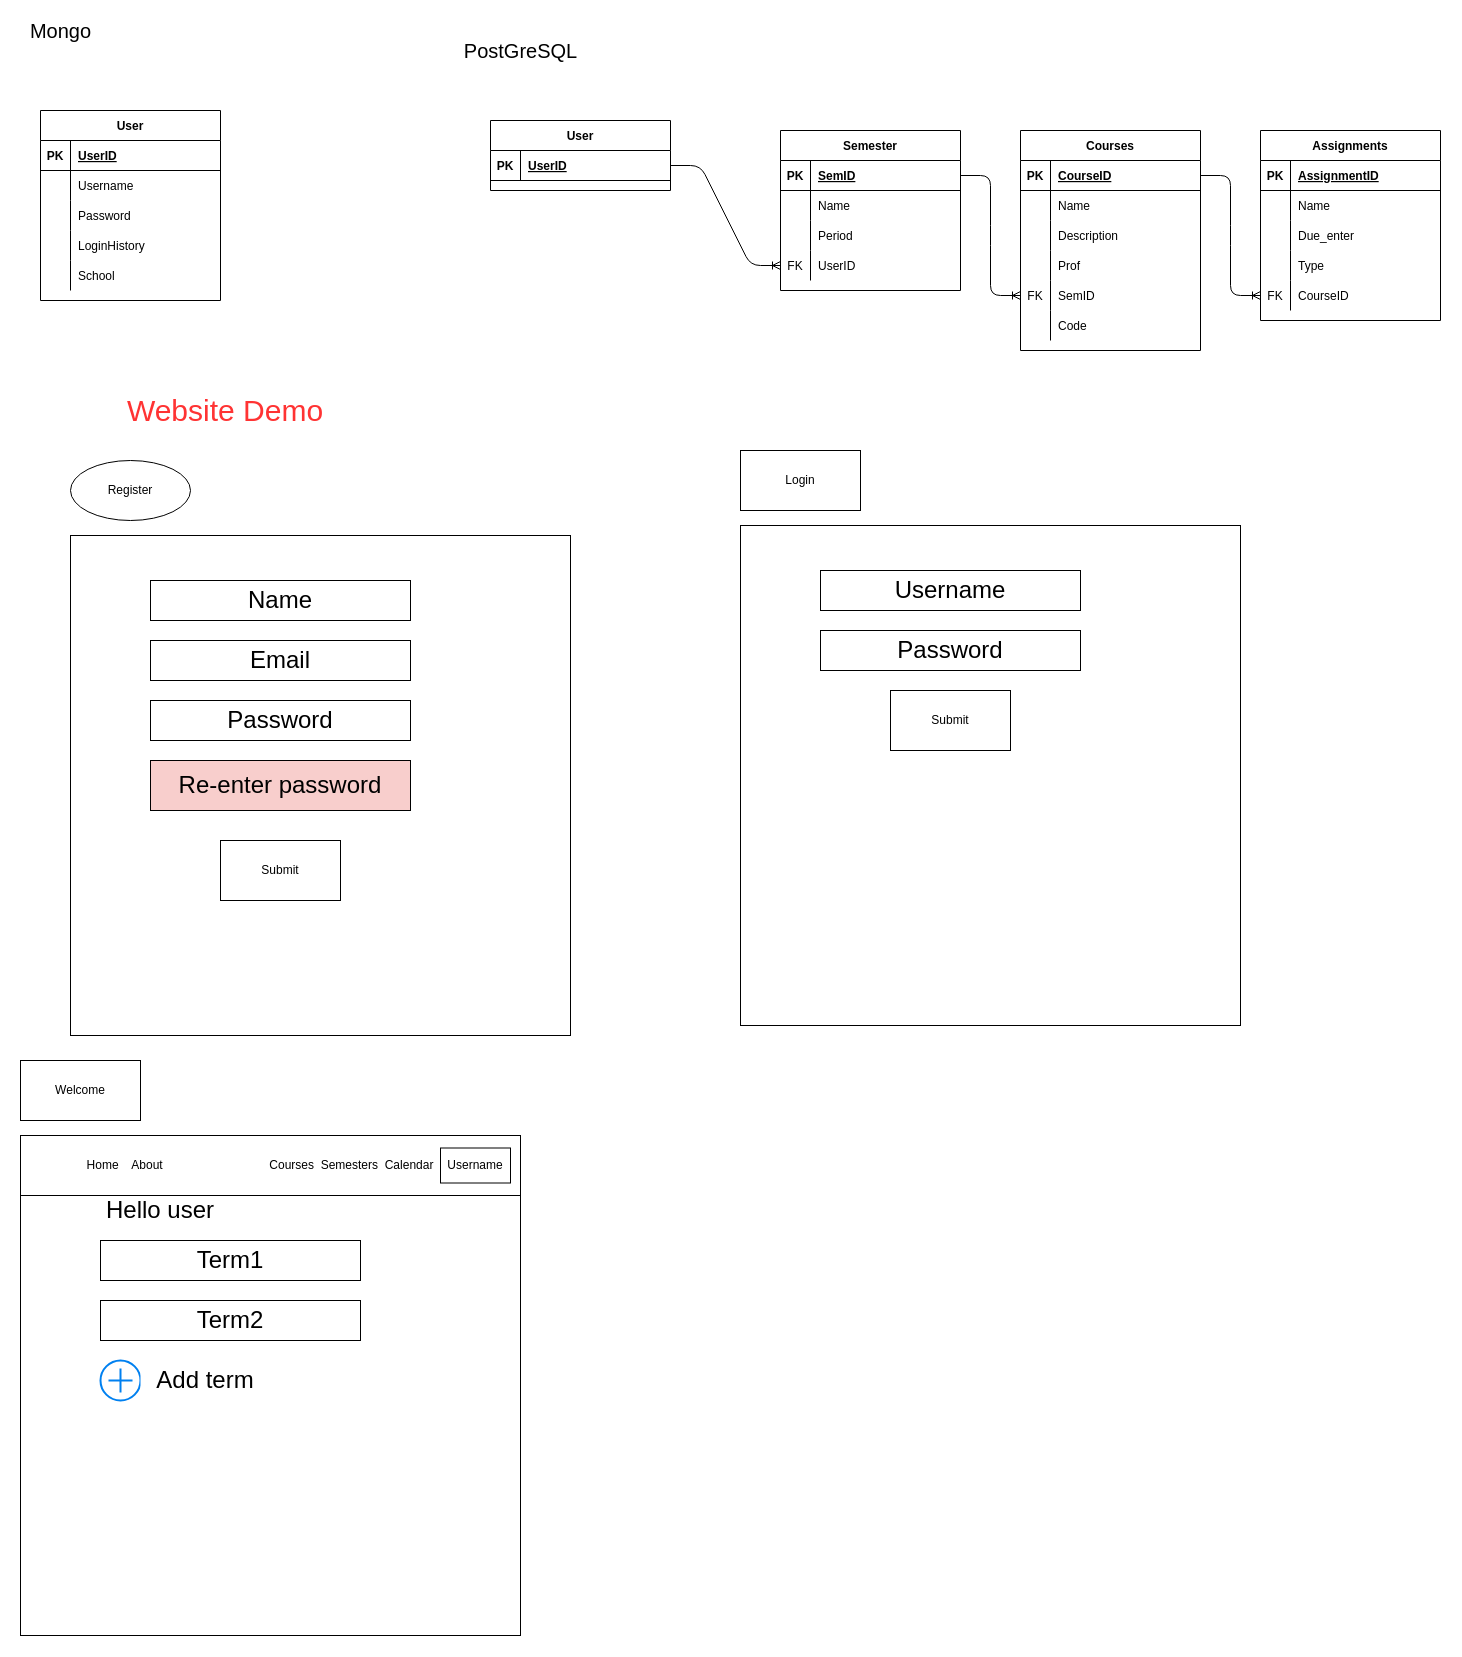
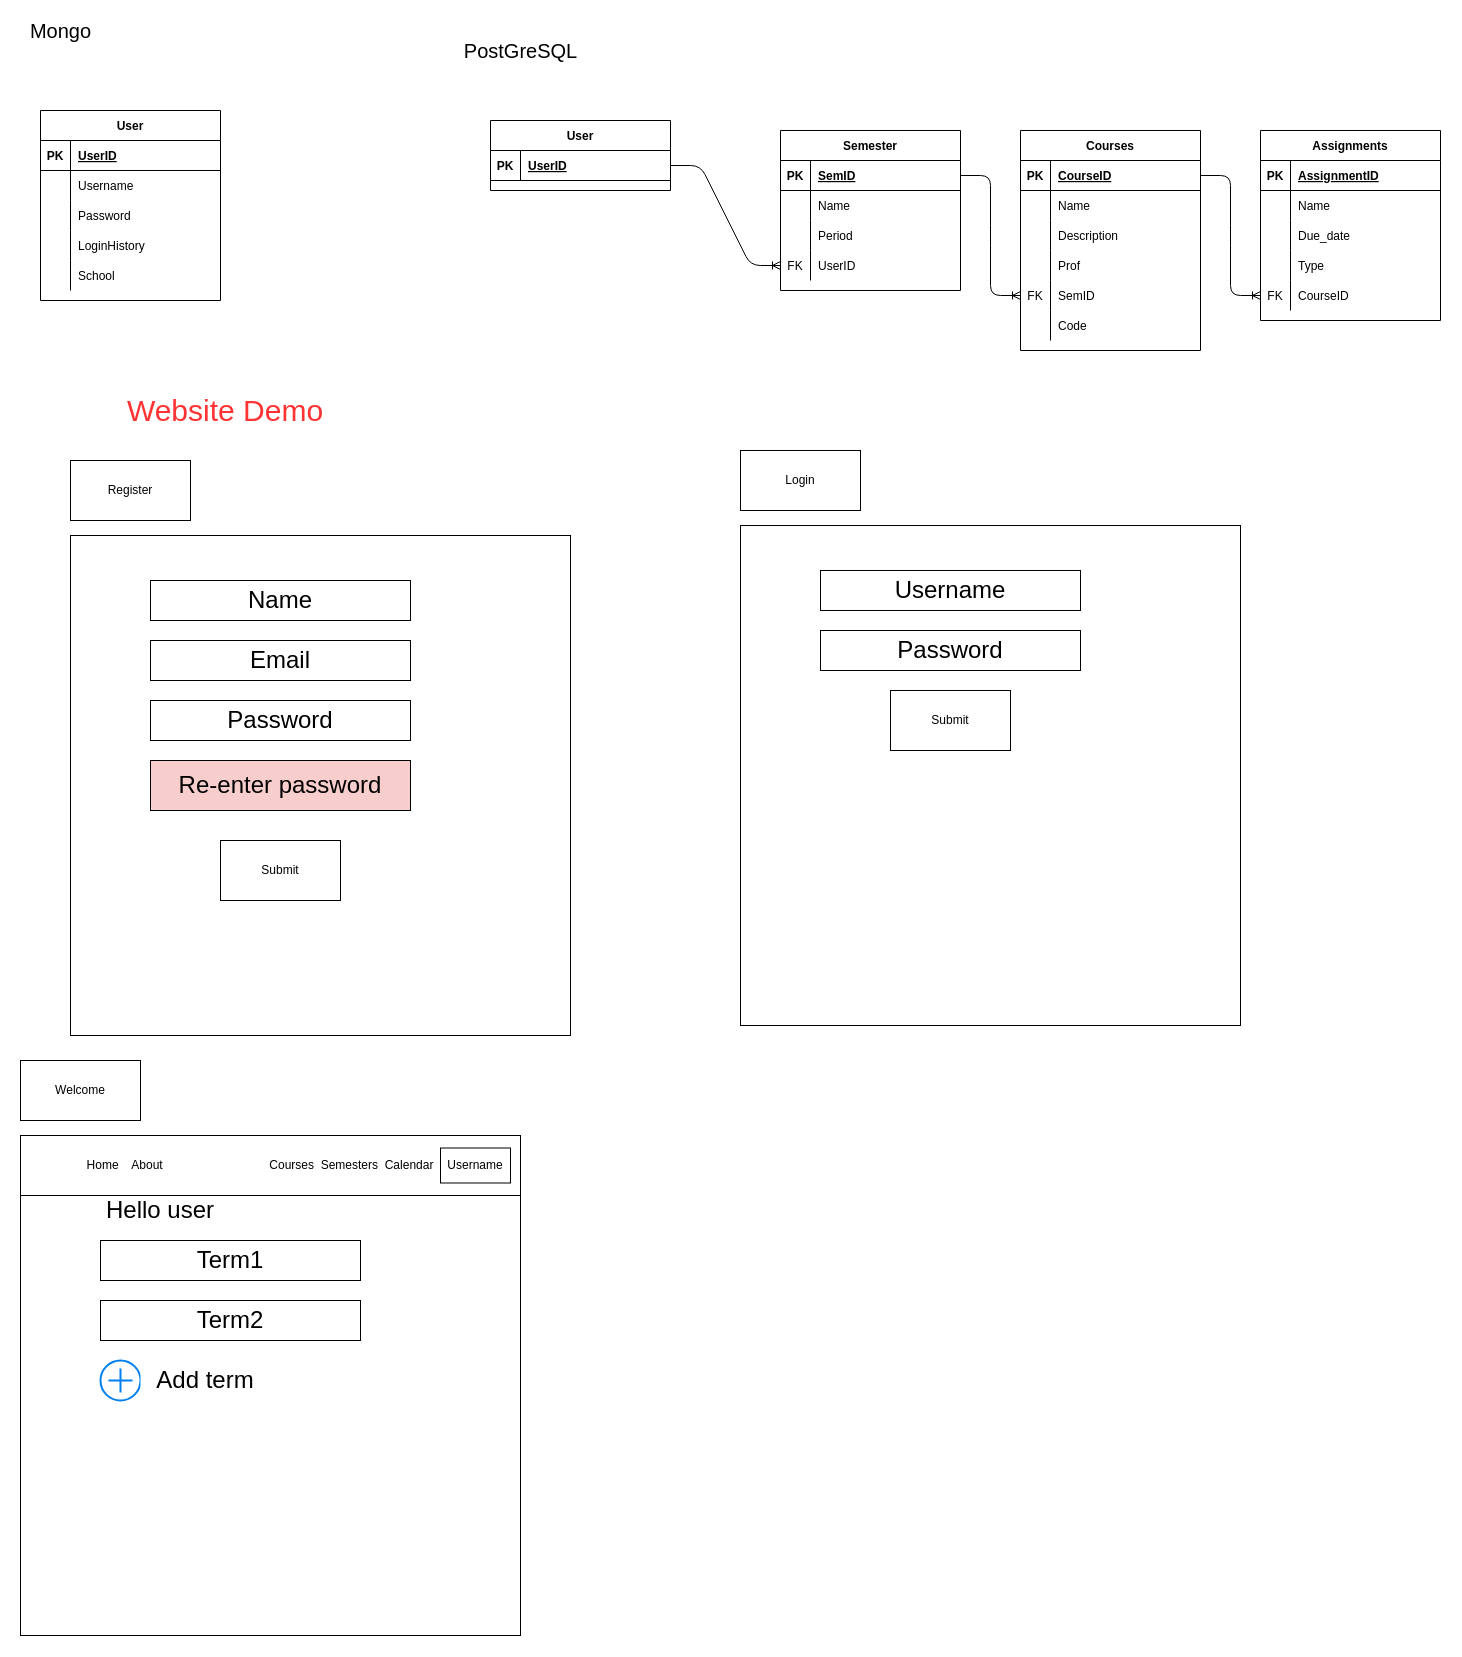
(1328, 236) -> (1325, 236)
(131, 491) -> (131, 491)
